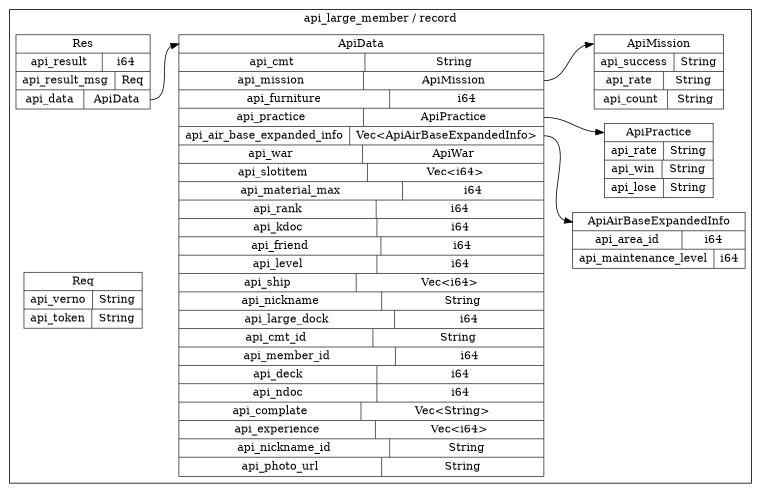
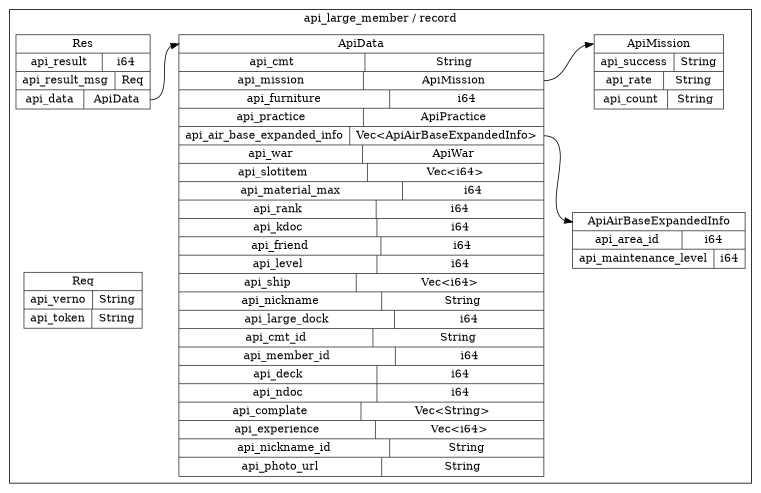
(659, 161) -> none
